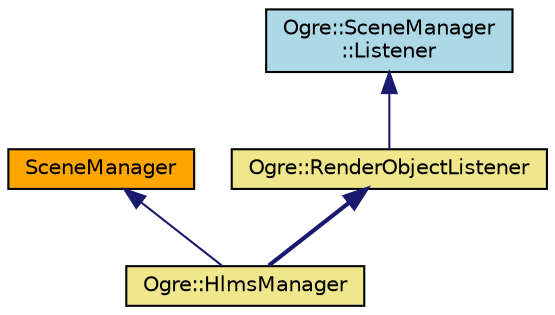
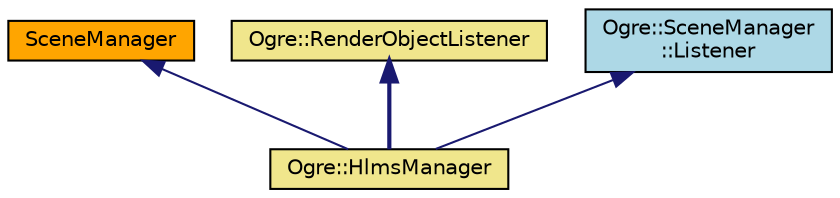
(389, 121) -> (524, 114)
